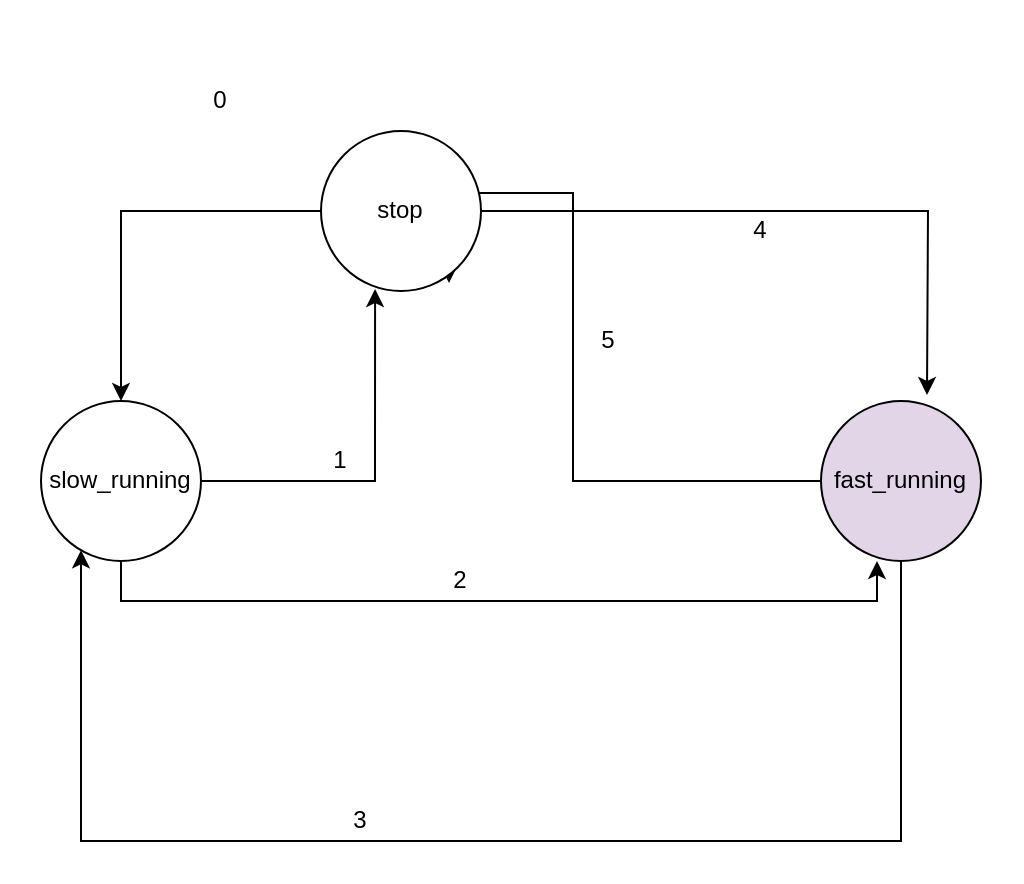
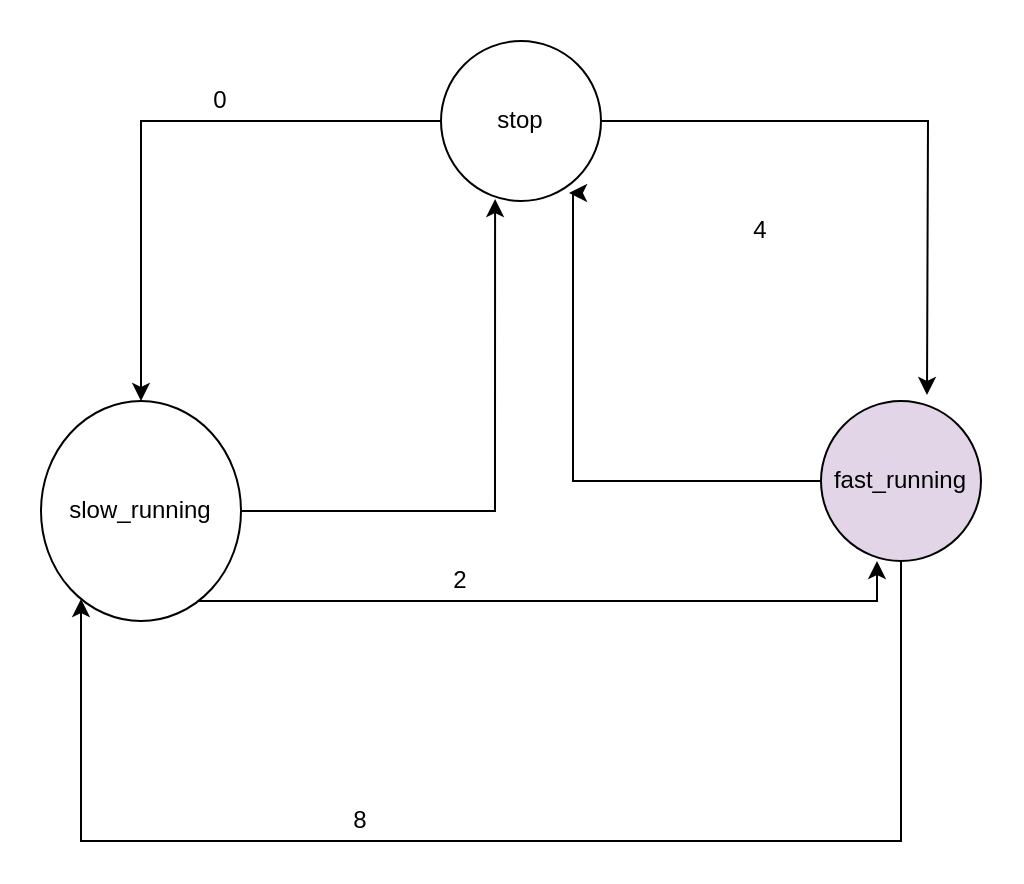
(401, 211) -> (521, 121)
(609, 341) -> none
(341, 461) -> none
(121, 481) -> (141, 511)
(361, 821) -> (361, 821)
